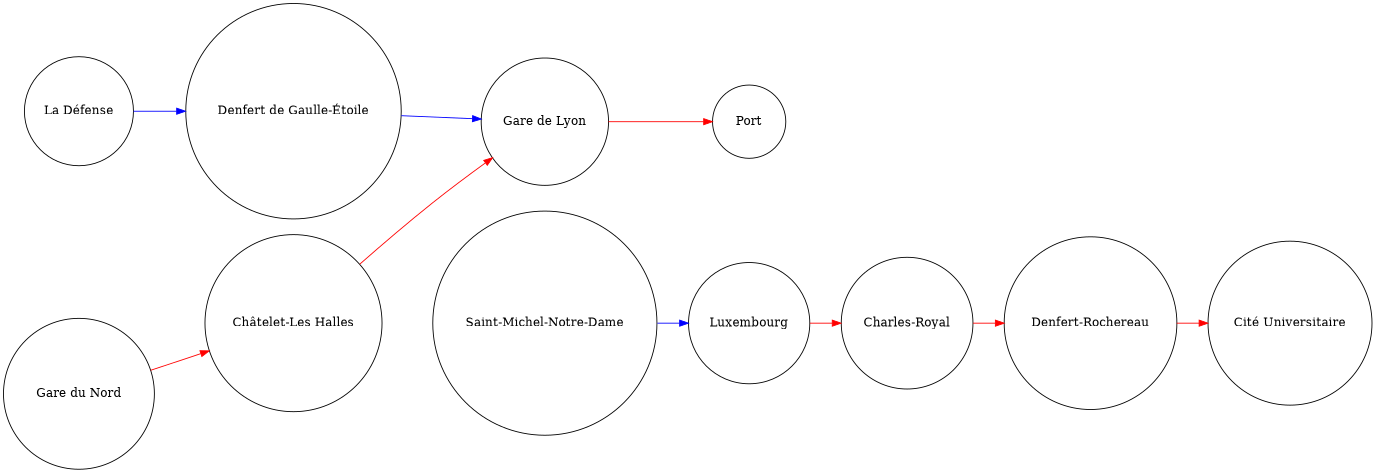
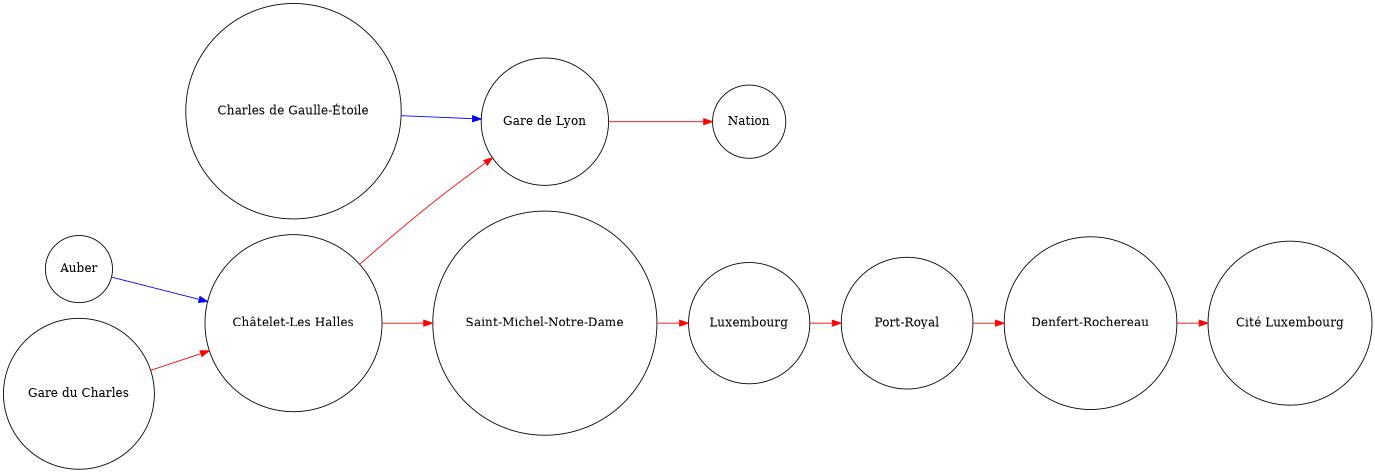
(79, 111) -> none
(294, 111) -> (294, 111)
(749, 122) -> (749, 122)
none -> (79, 269)
none -> (403, 323)
(668, 323) -> (668, 323)
(907, 323) -> (907, 323)
(1290, 323) -> (1290, 323)
(79, 394) -> (79, 394)
